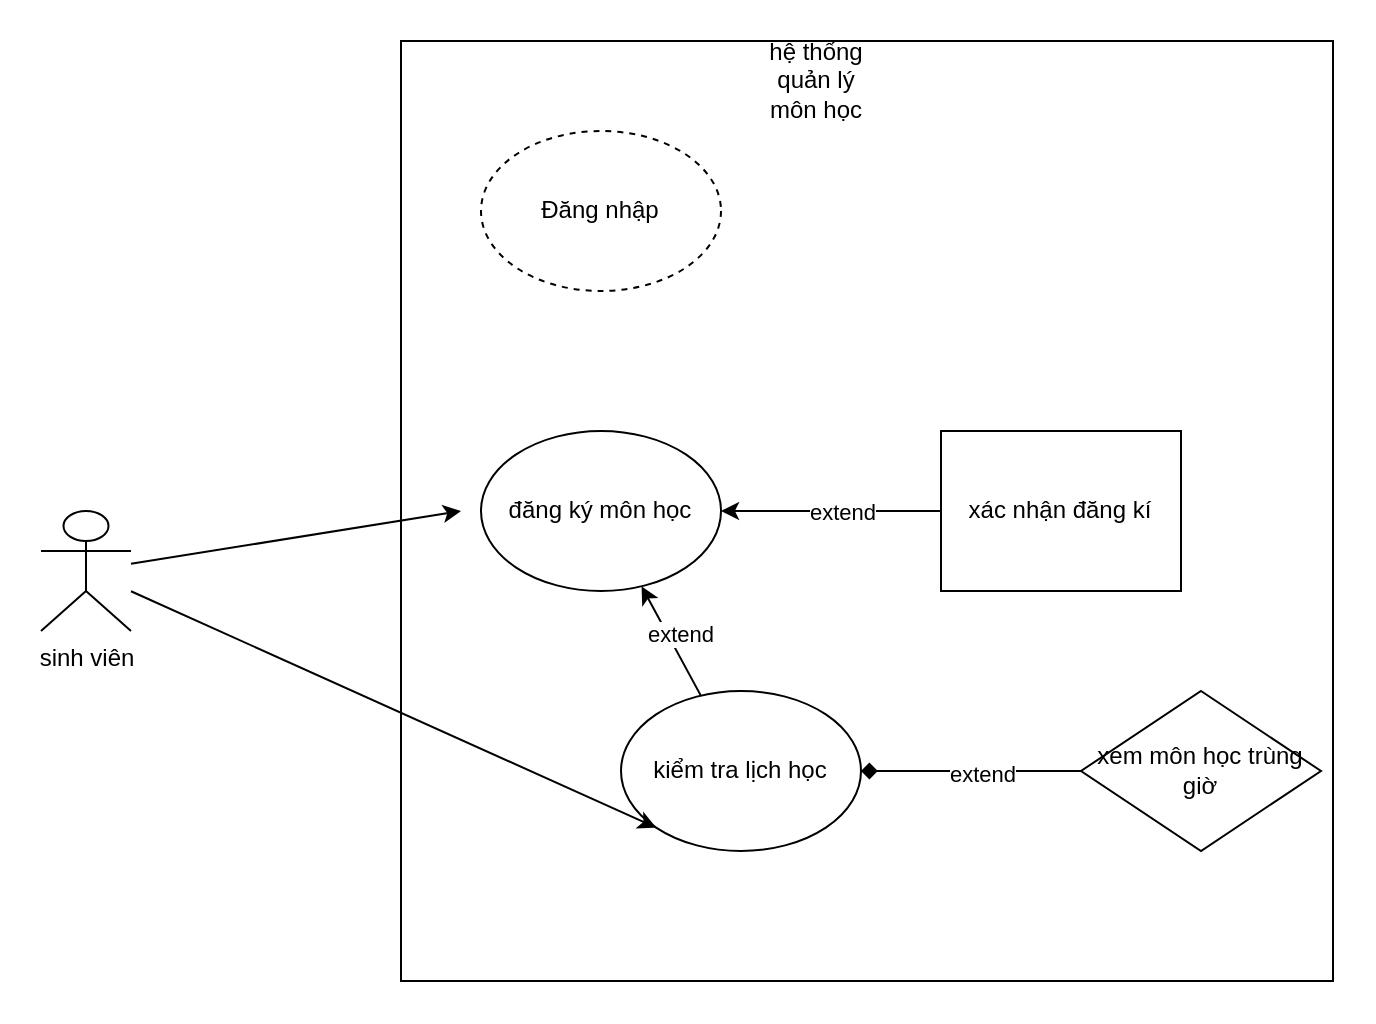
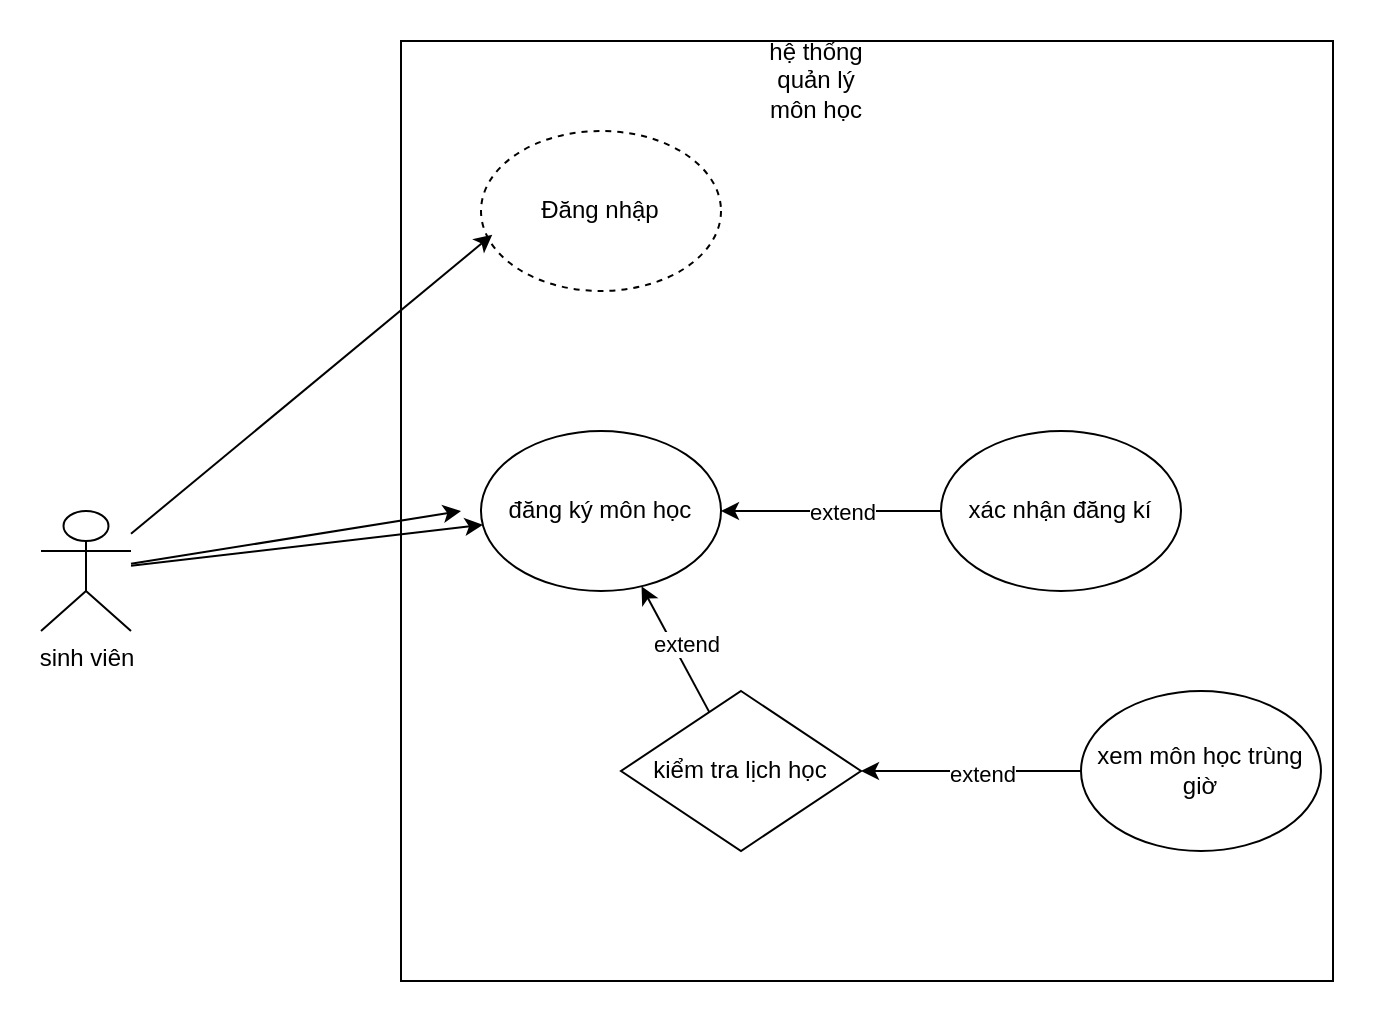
none -> (307, 388)
(1061, 511) -> (1061, 511)
(387, 707) -> (301, 546)
(741, 771) -> (741, 771)
(877, 771) -> (876, 771)
(1201, 771) -> (1201, 771)
